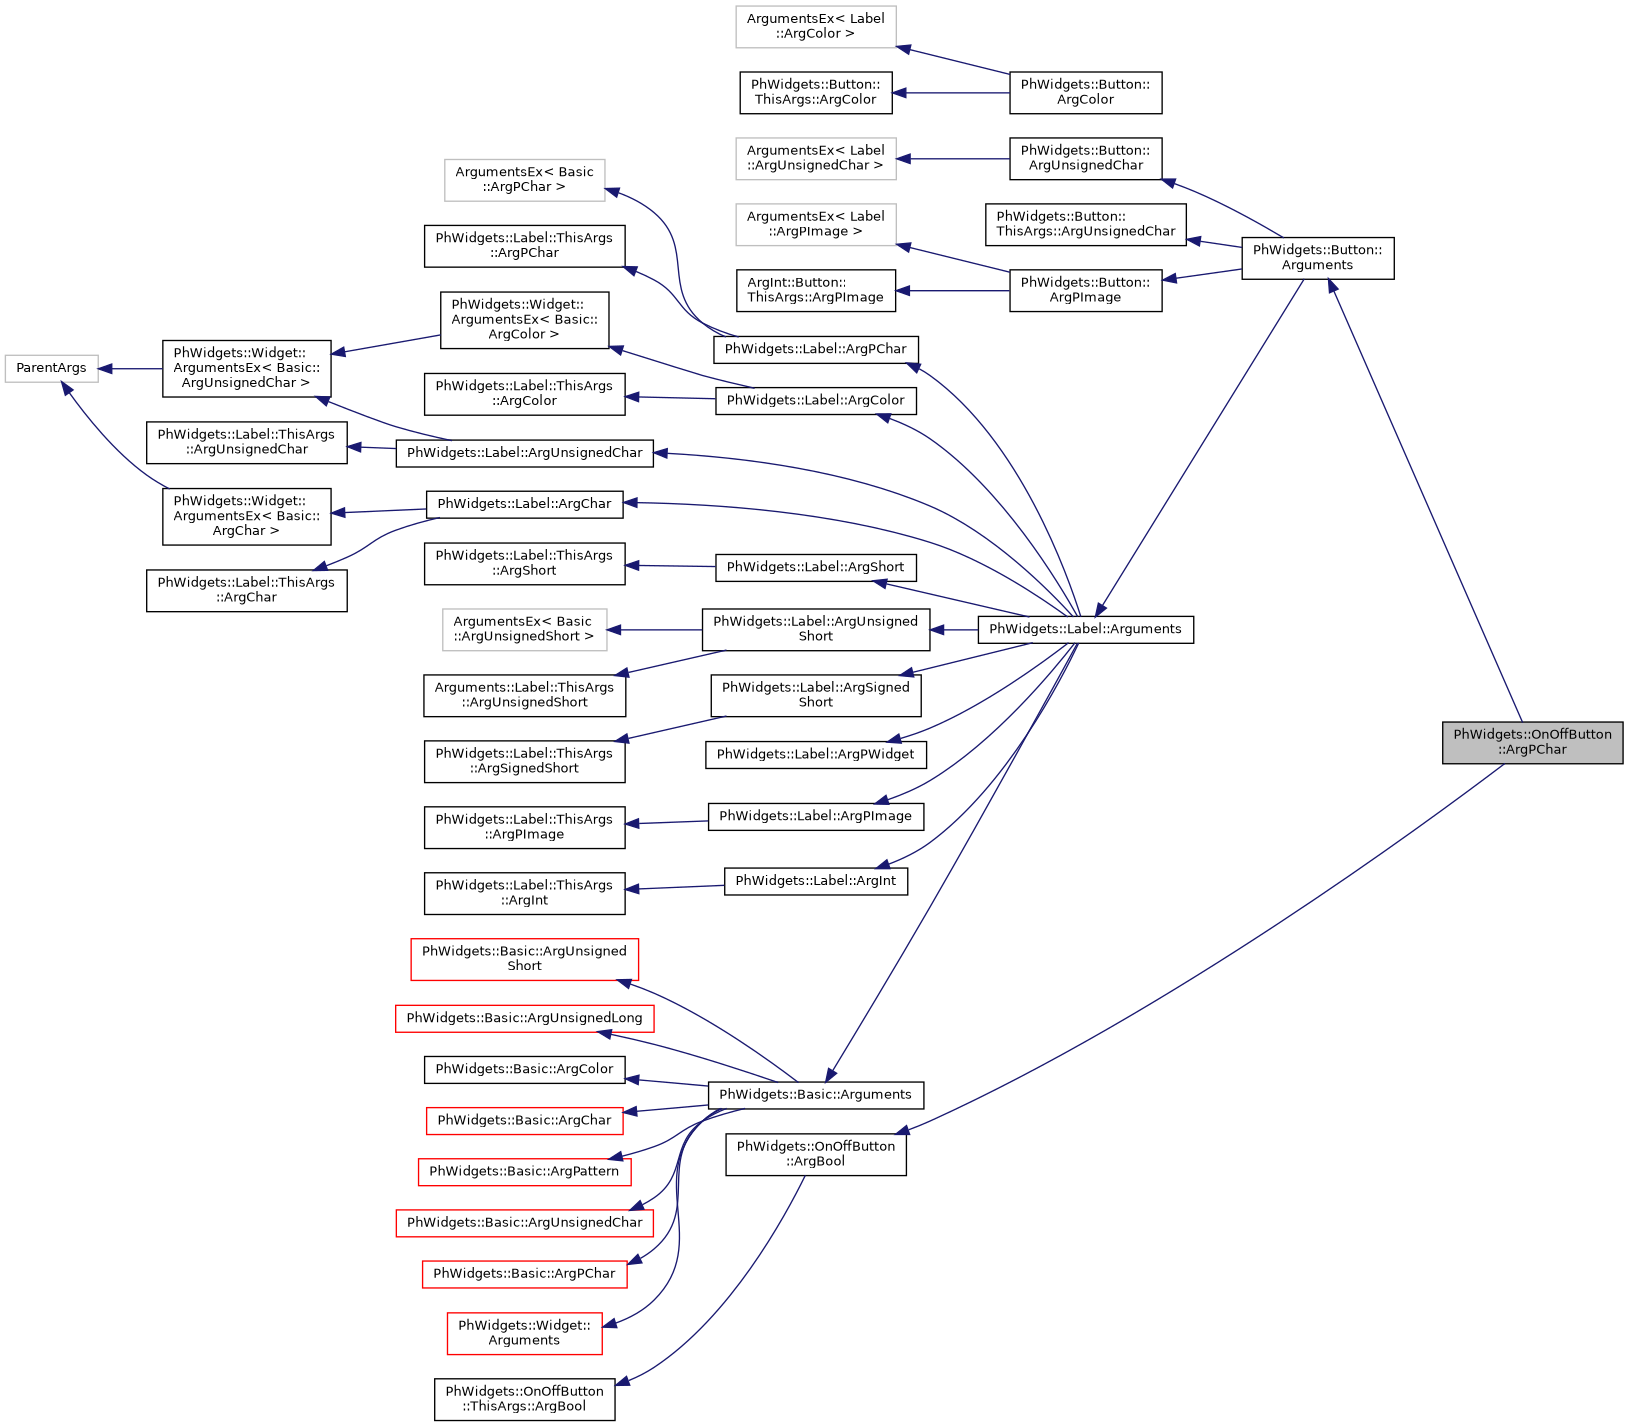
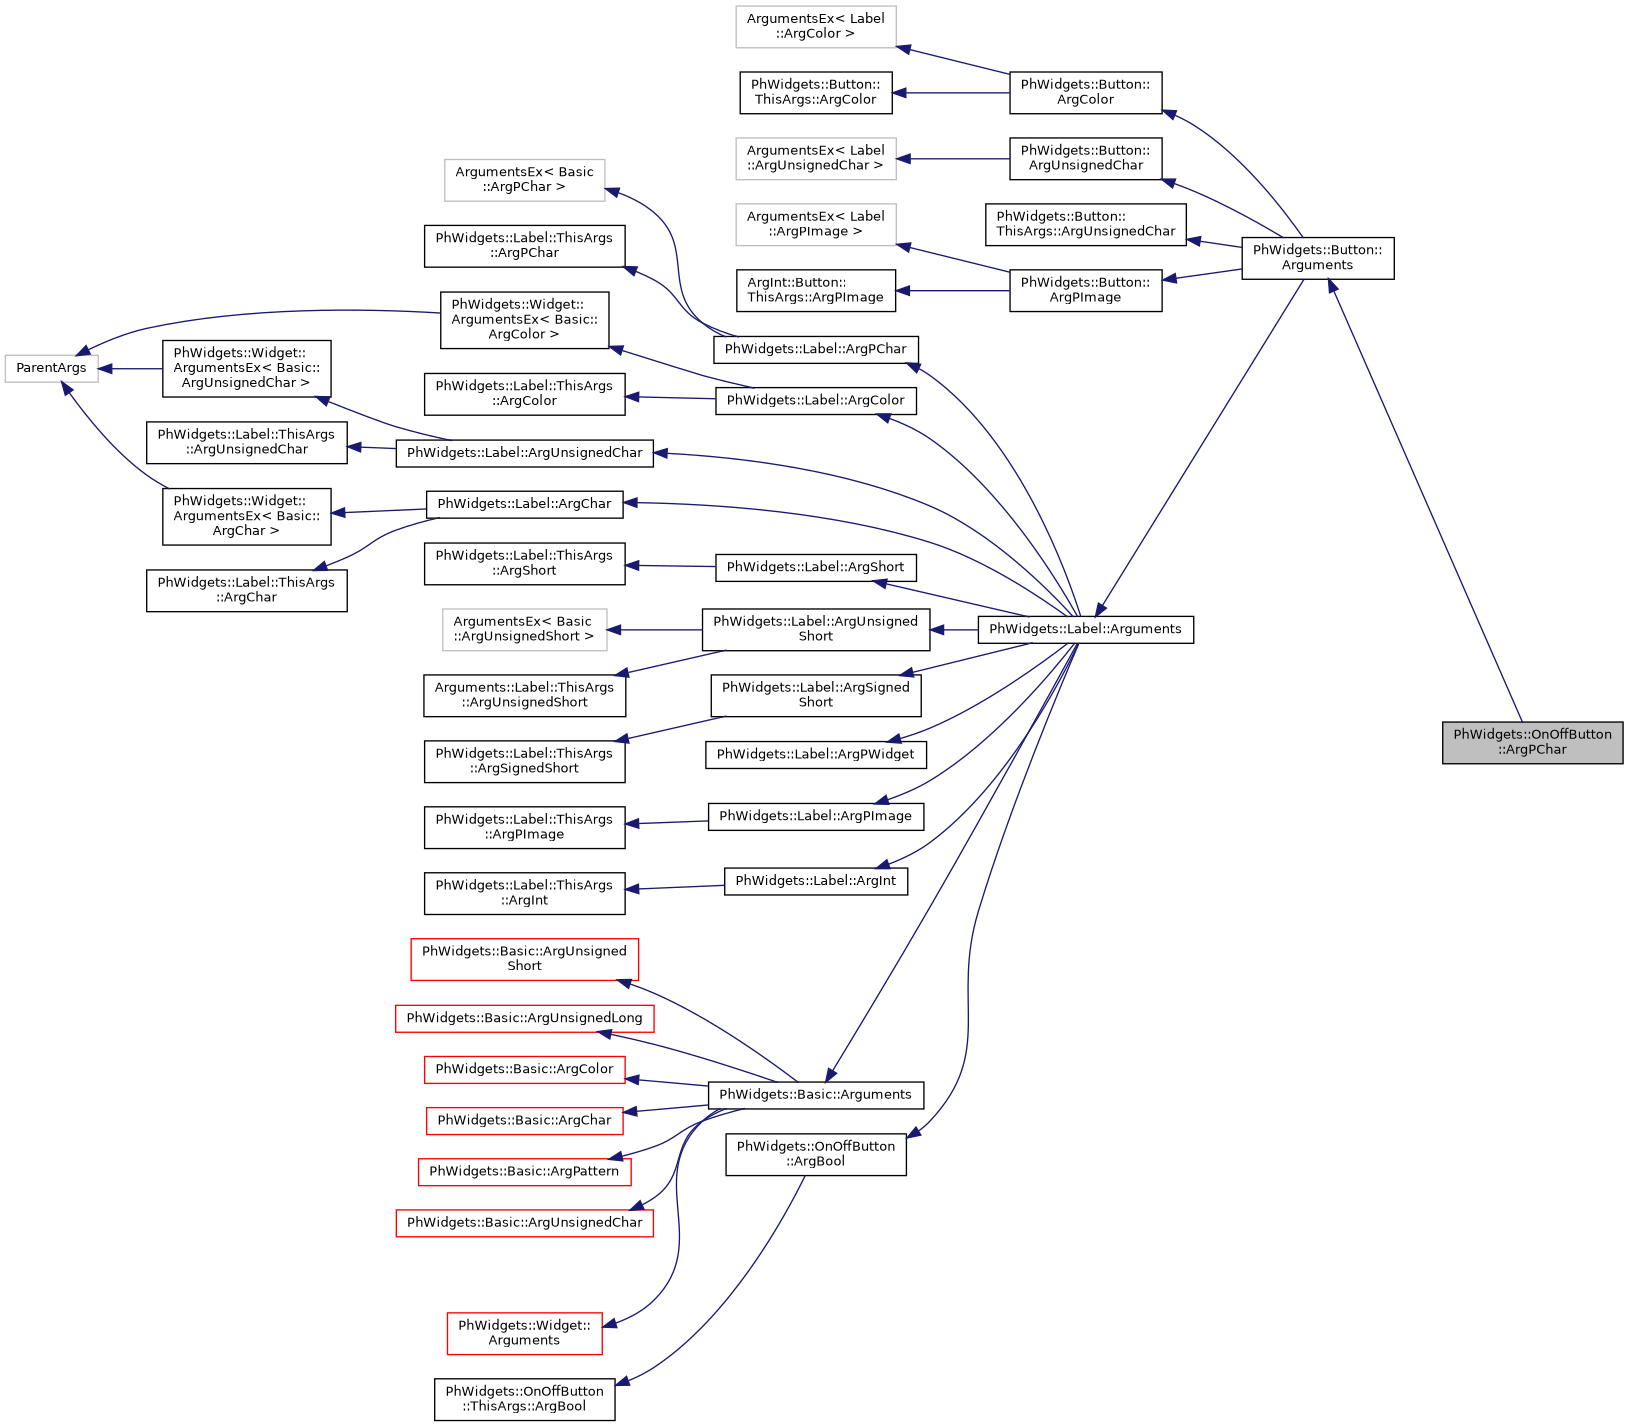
none -> (1246, 169)
(393, 343) -> (262, 313)
(1217, 963) -> (986, 887)
(525, 1070) -> (525, 1070)
(525, 1275) -> none
